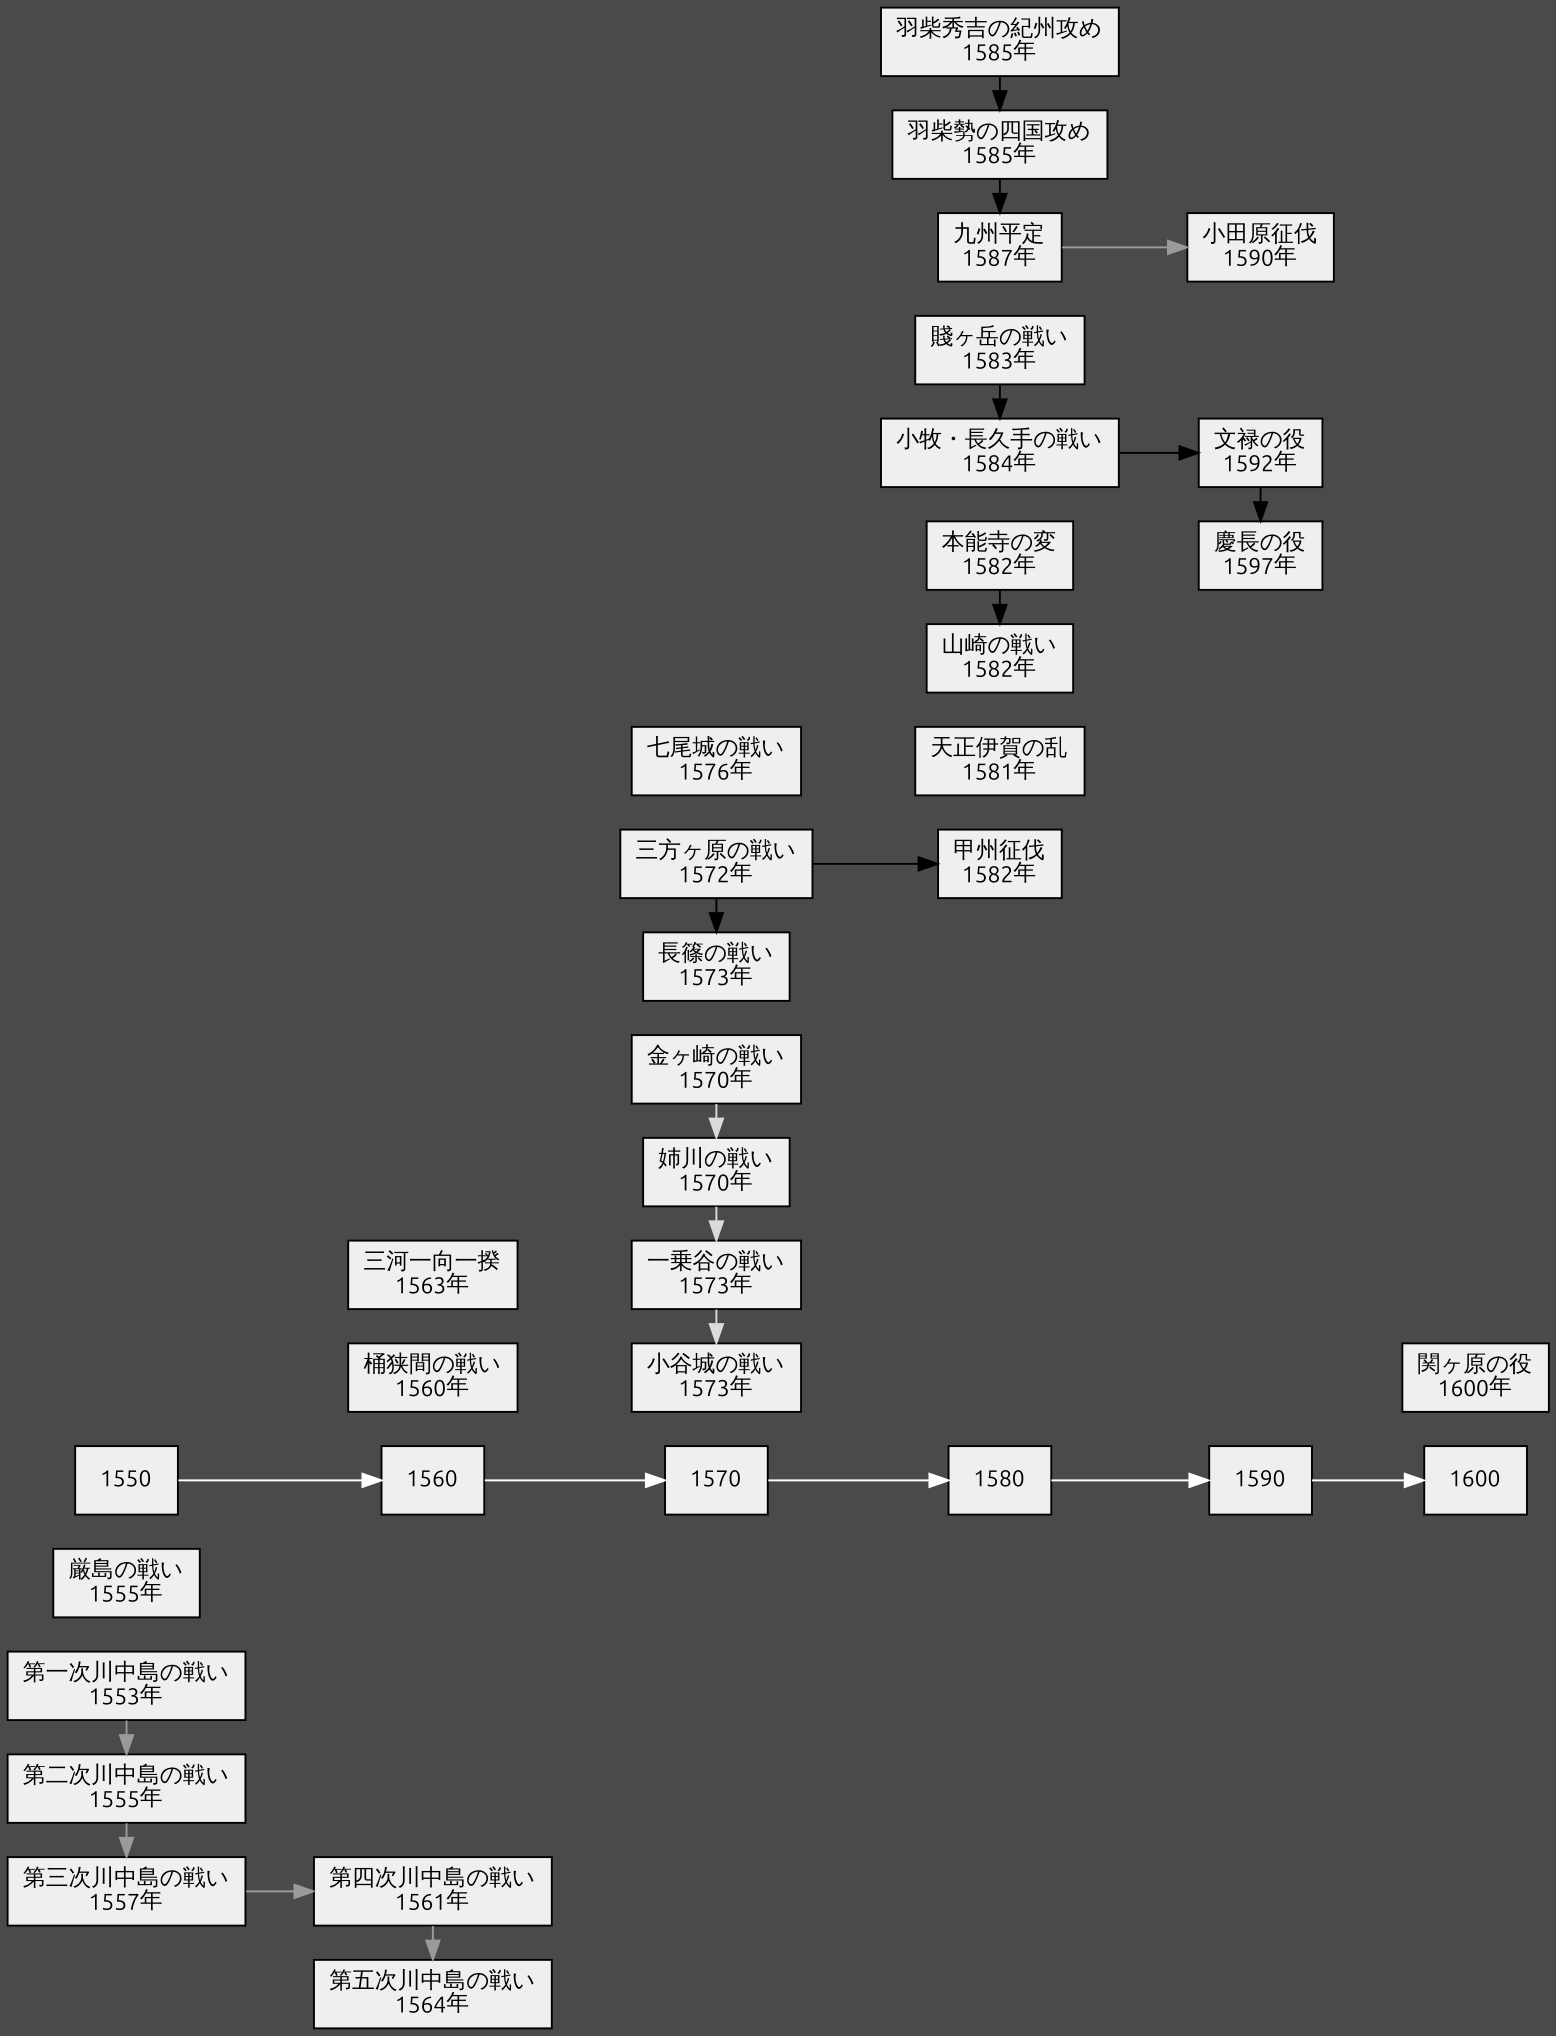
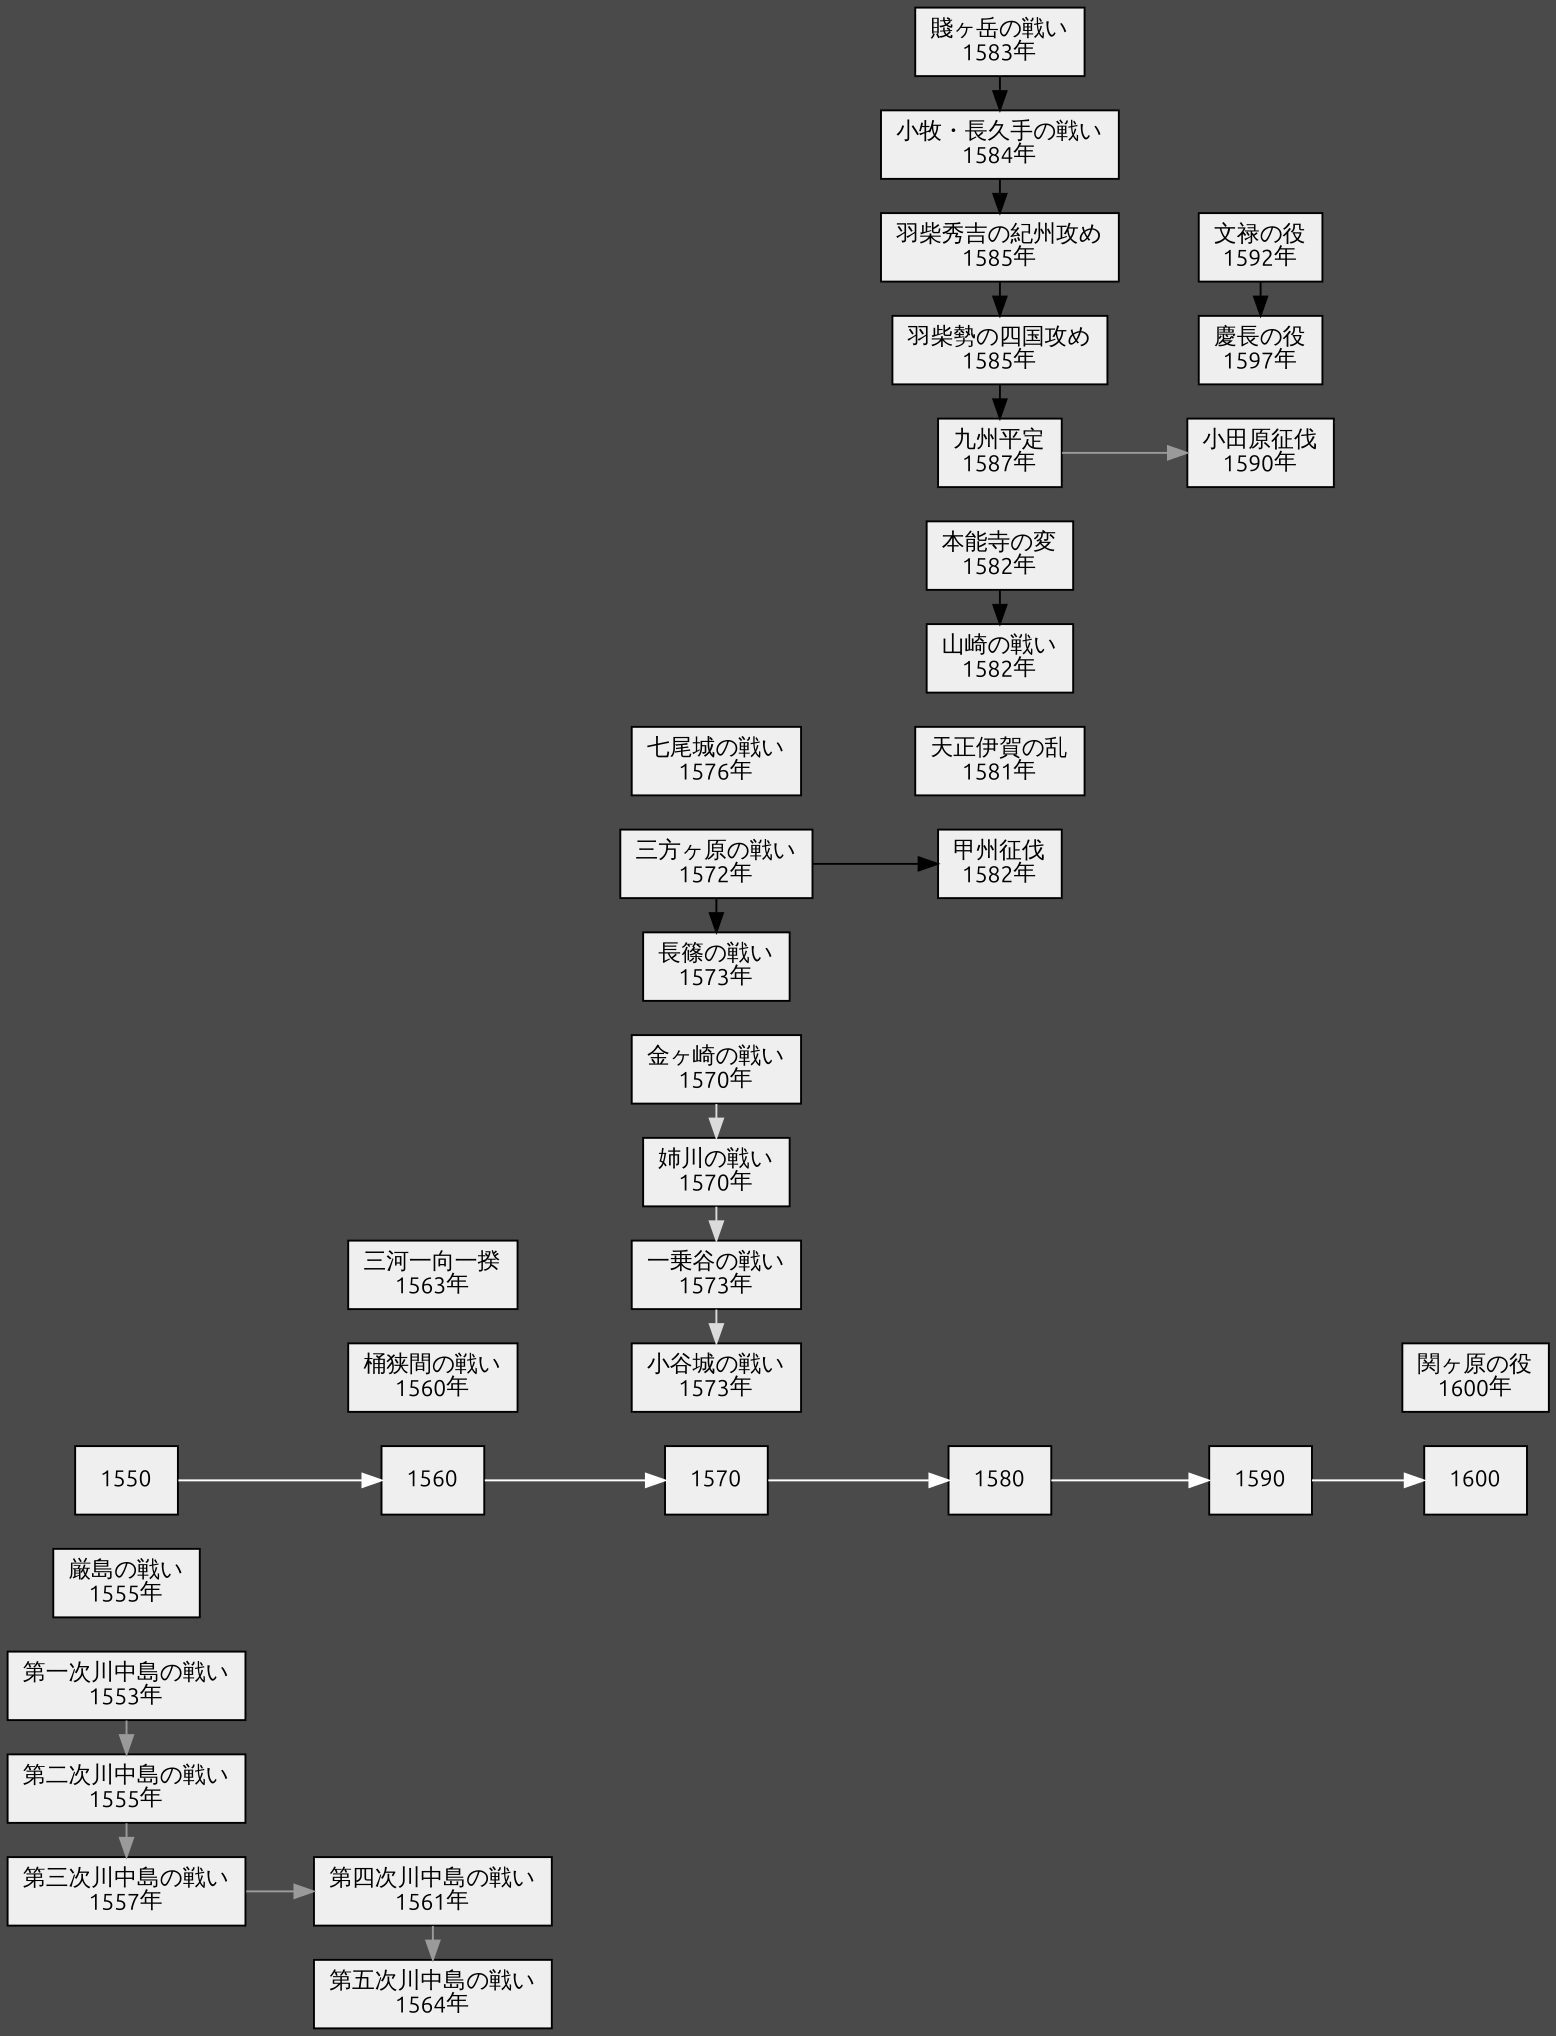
(1149, 453) -> (1000, 186)
